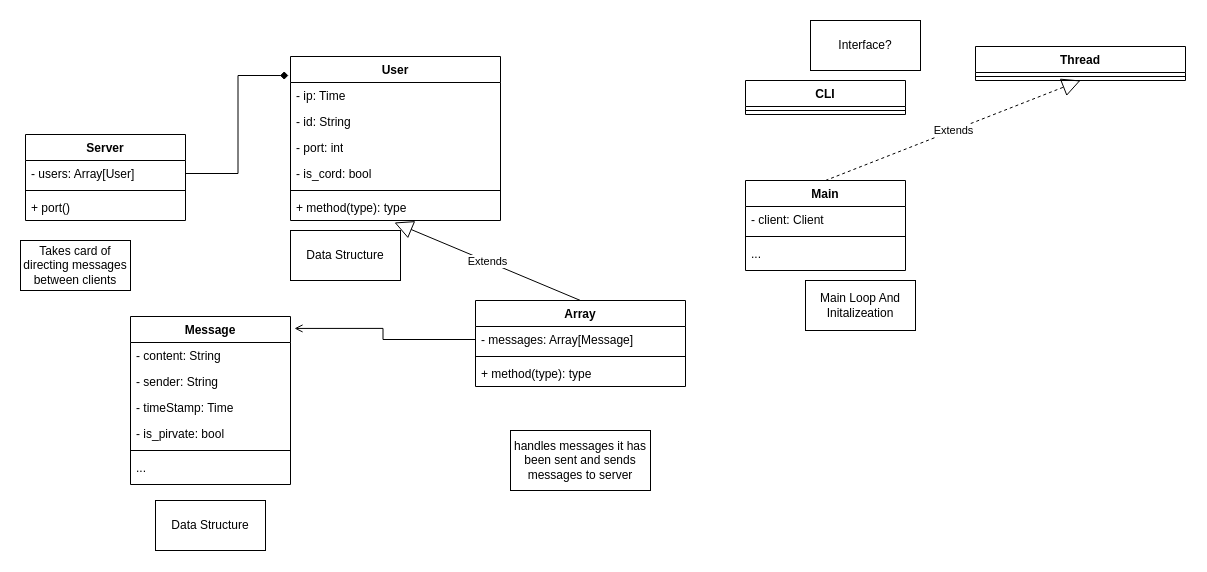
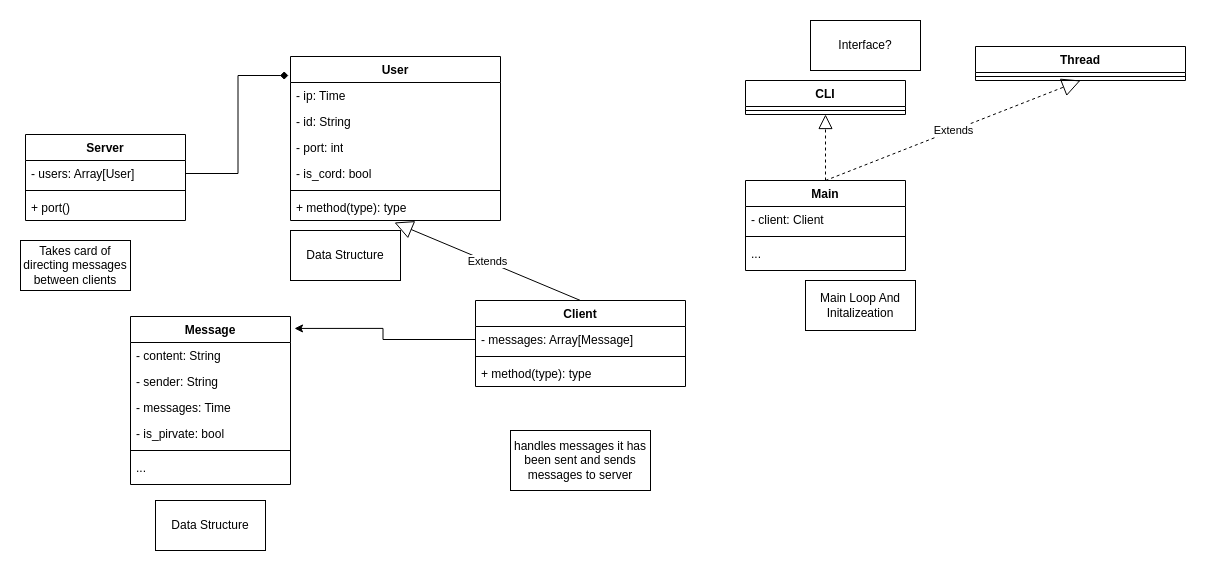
none -> (826, 154)
(581, 315) -> (581, 315)
(300, 328) -> (302, 328)
(186, 409) -> (184, 409)
